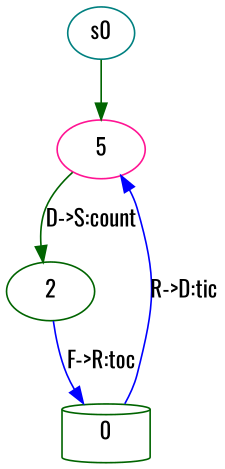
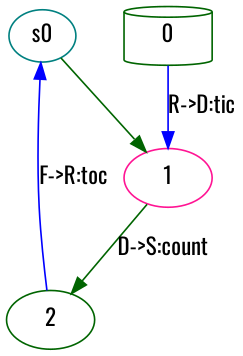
(101, 149) -> (168, 178)
(61, 356) -> (38, 185)
